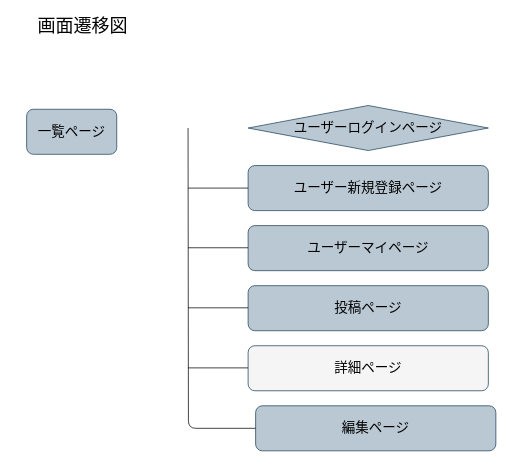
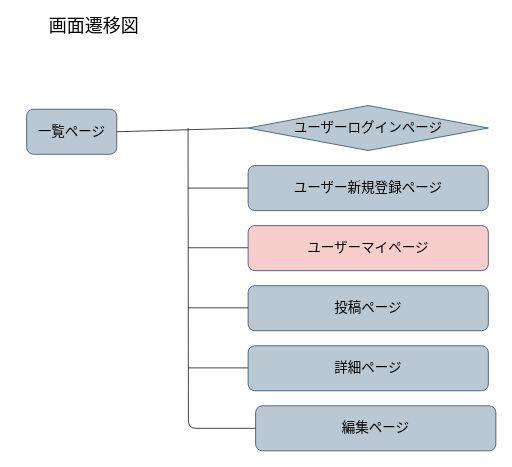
(83, 27) -> (94, 27)
none -> (182, 130)
(368, 248) -> (368, 248)
(368, 368) -> (368, 368)
